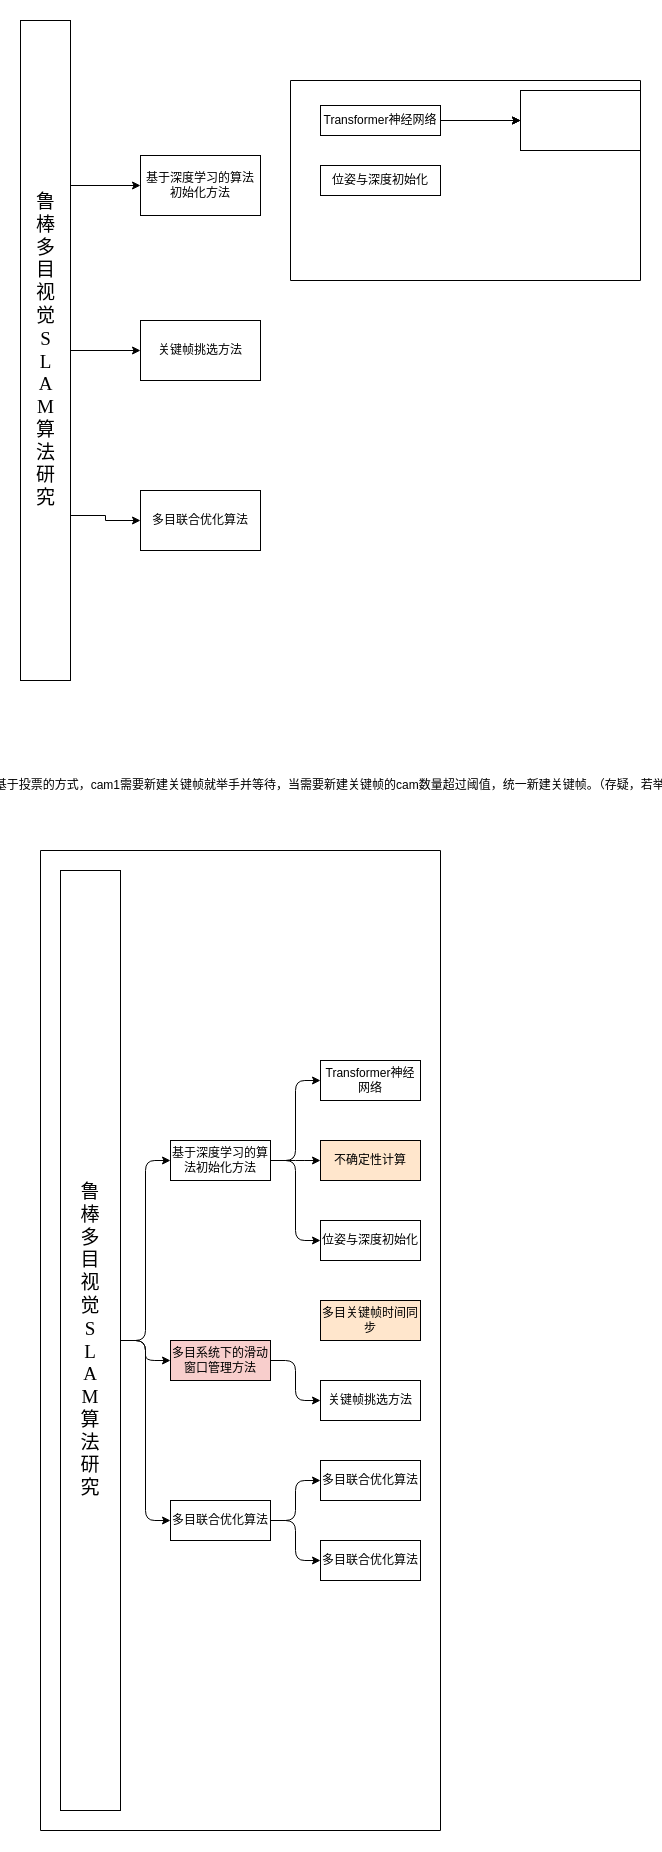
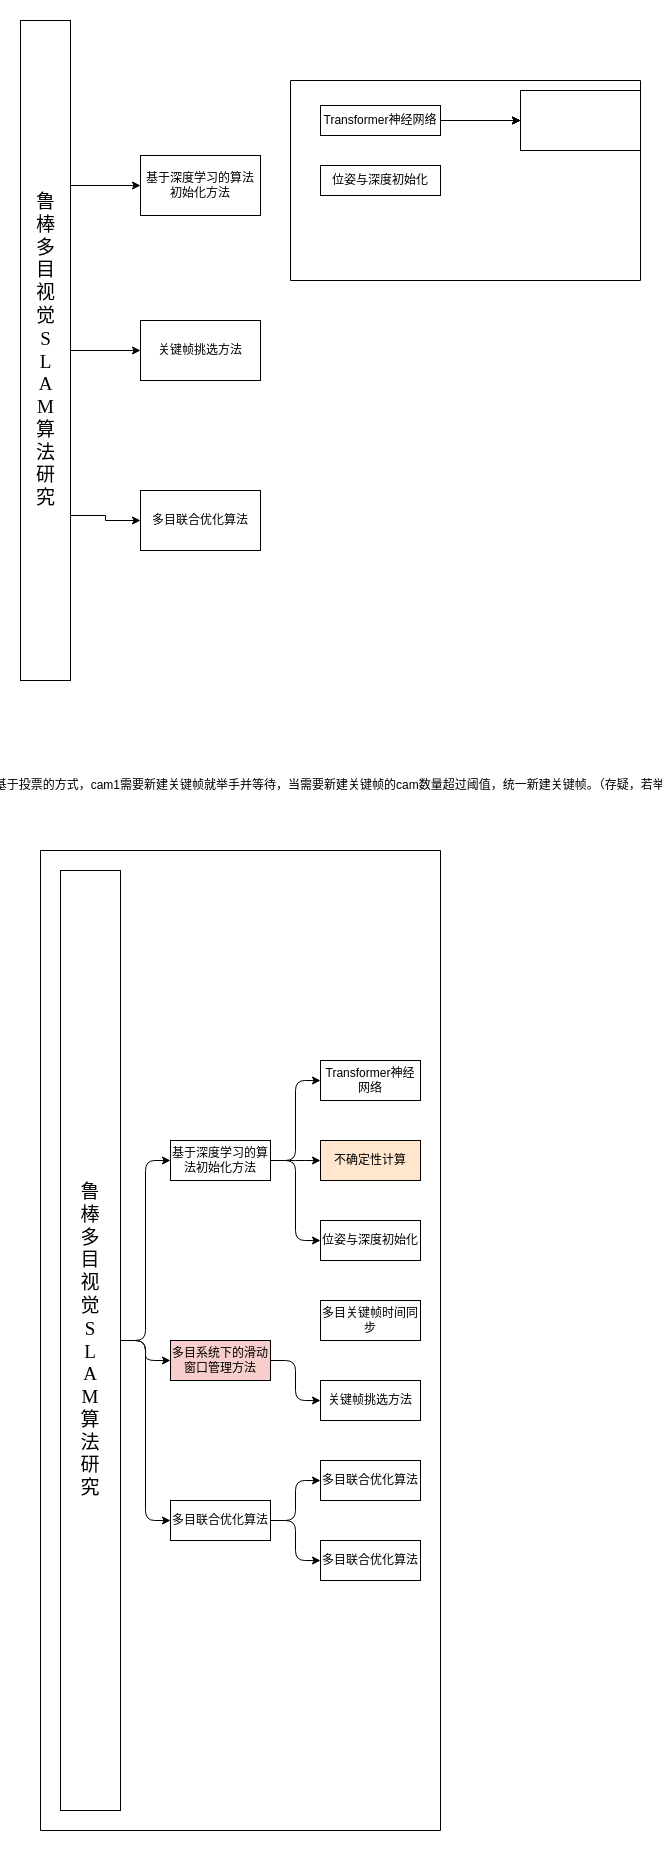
(371, 1321) -> (371, 1321)
